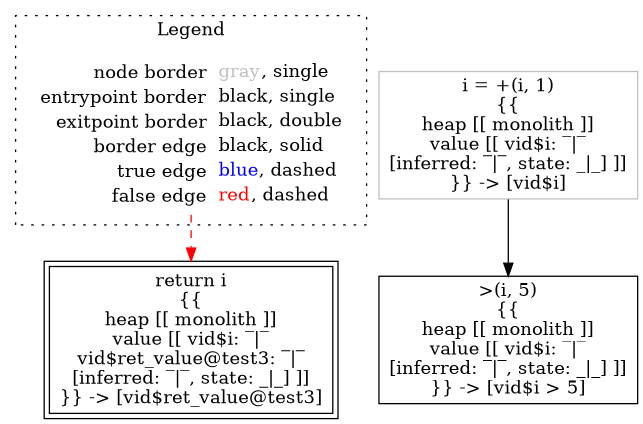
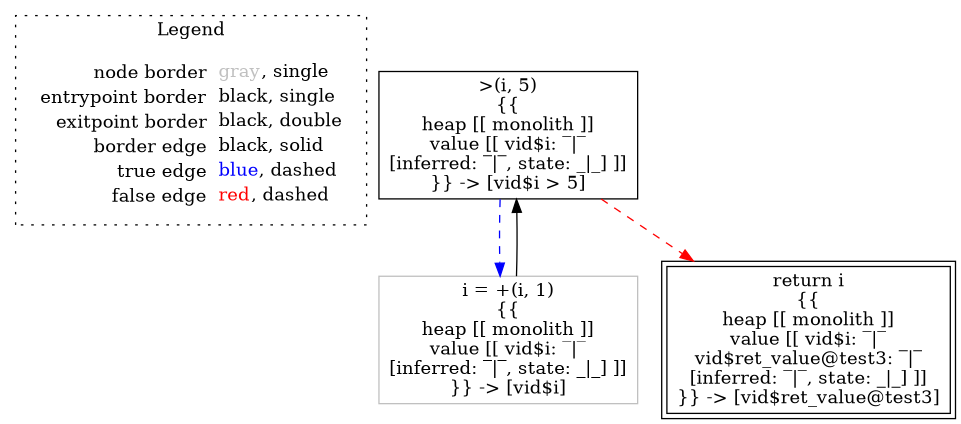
none -> (500, 231)
(191, 233) -> (642, 226)
